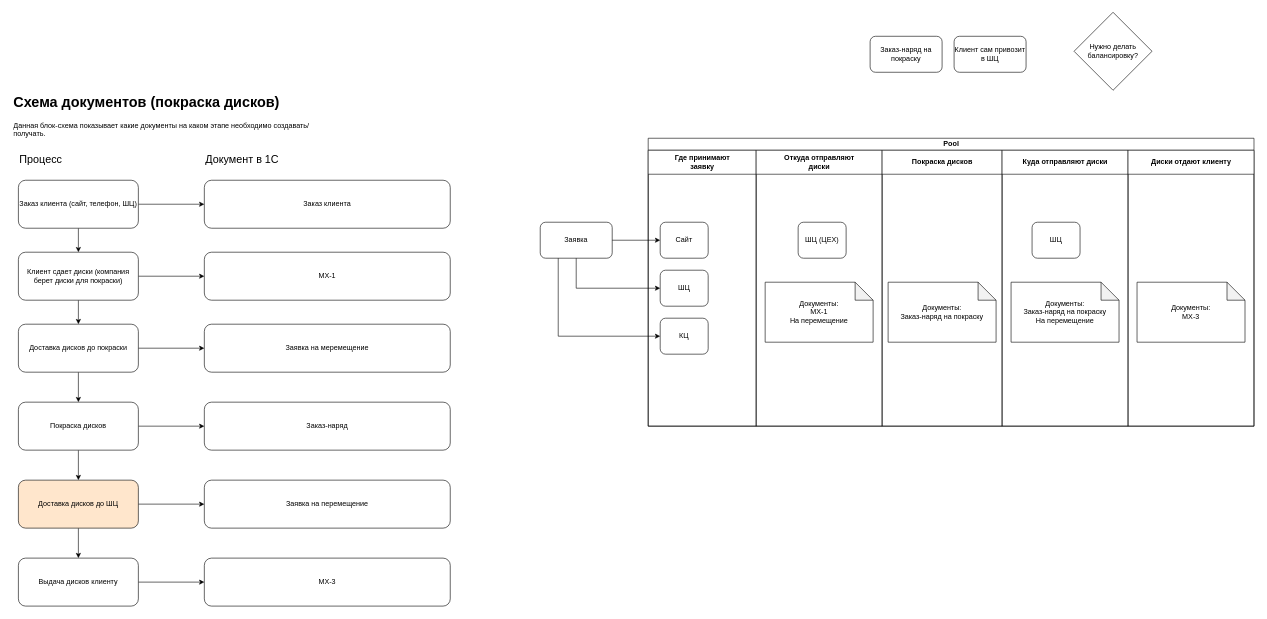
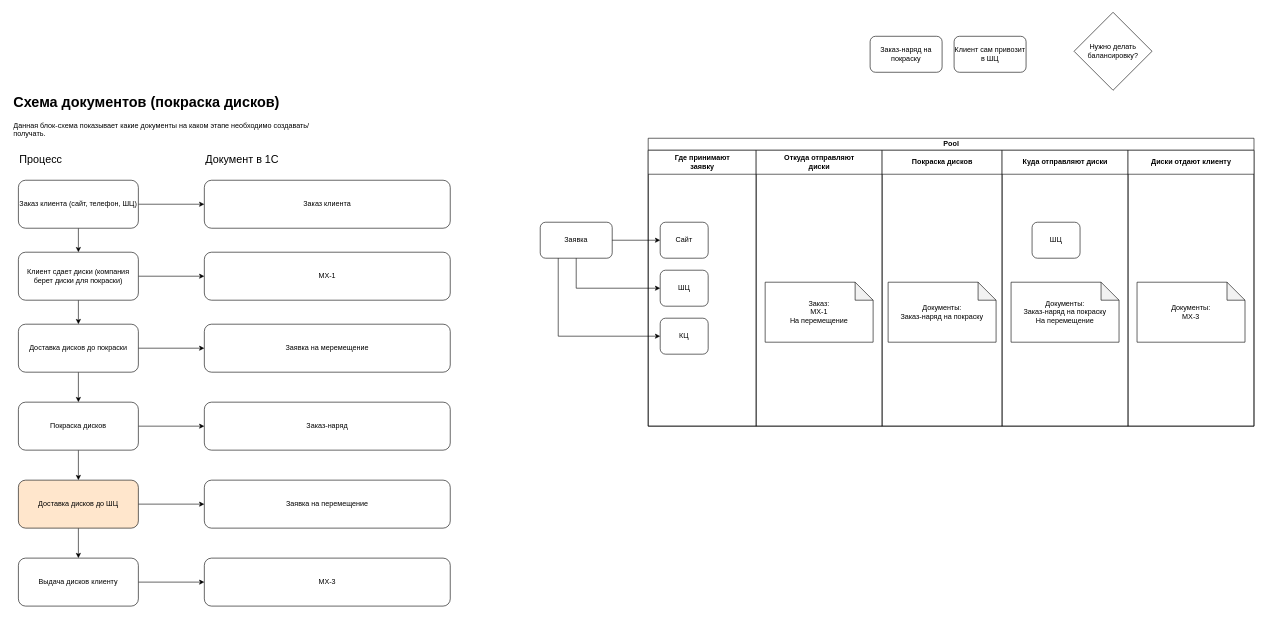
(822, 240) -> none
(819, 312) -> (819, 312)
